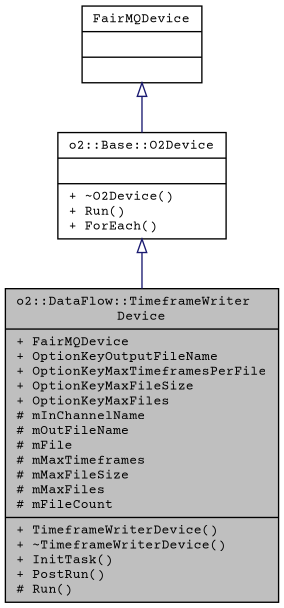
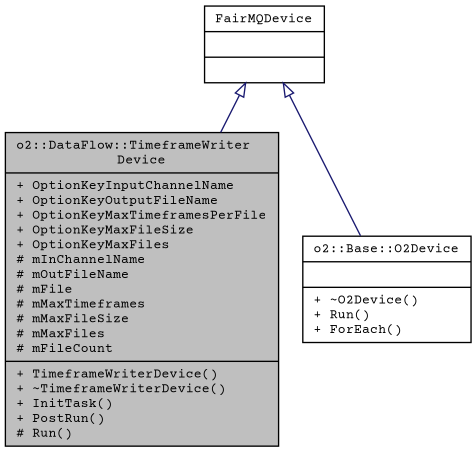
(142, 271) -> (230, 114)
(73, 341) -> (126, 185)
